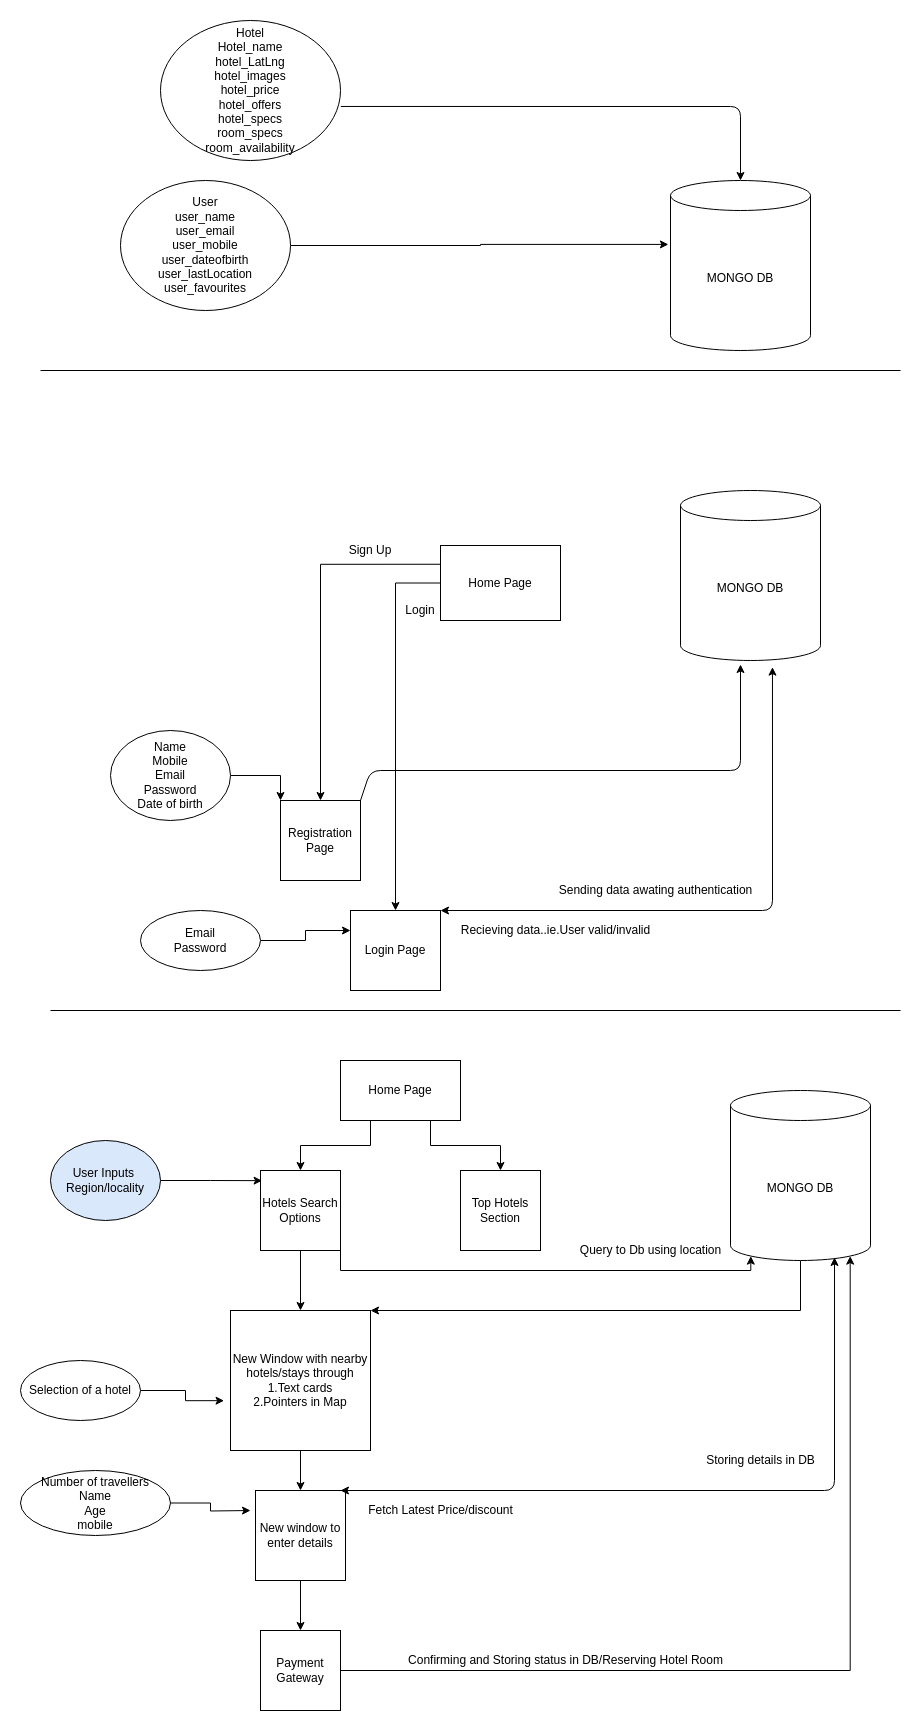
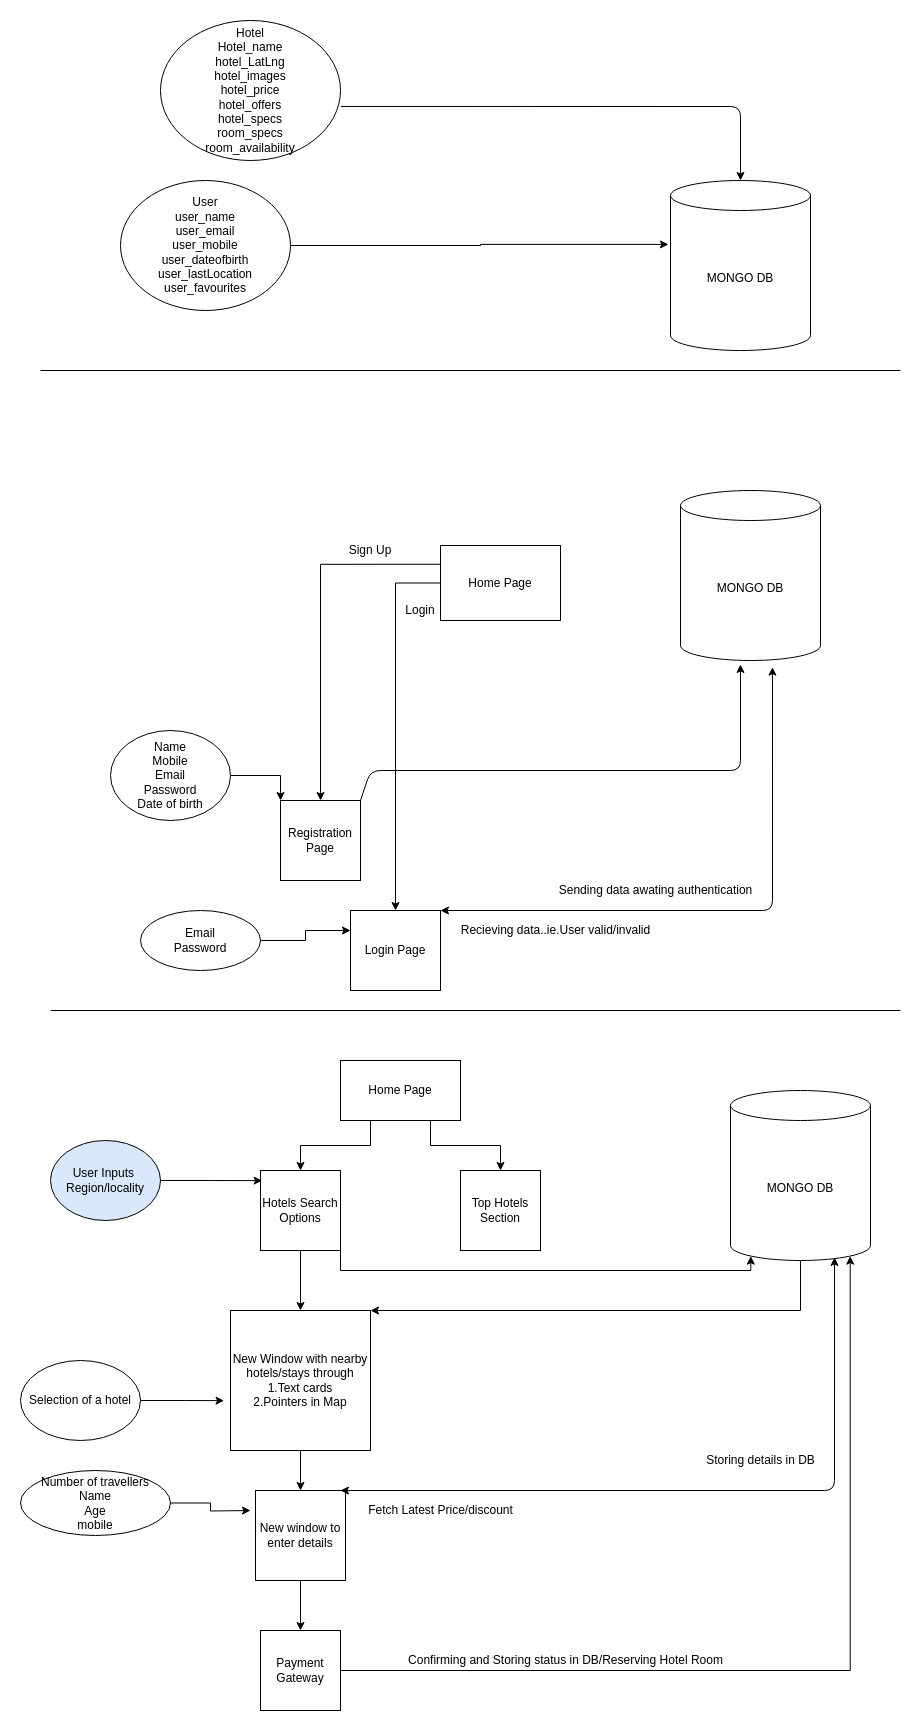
(651, 1251) -> none
(81, 1391) -> (81, 1401)
